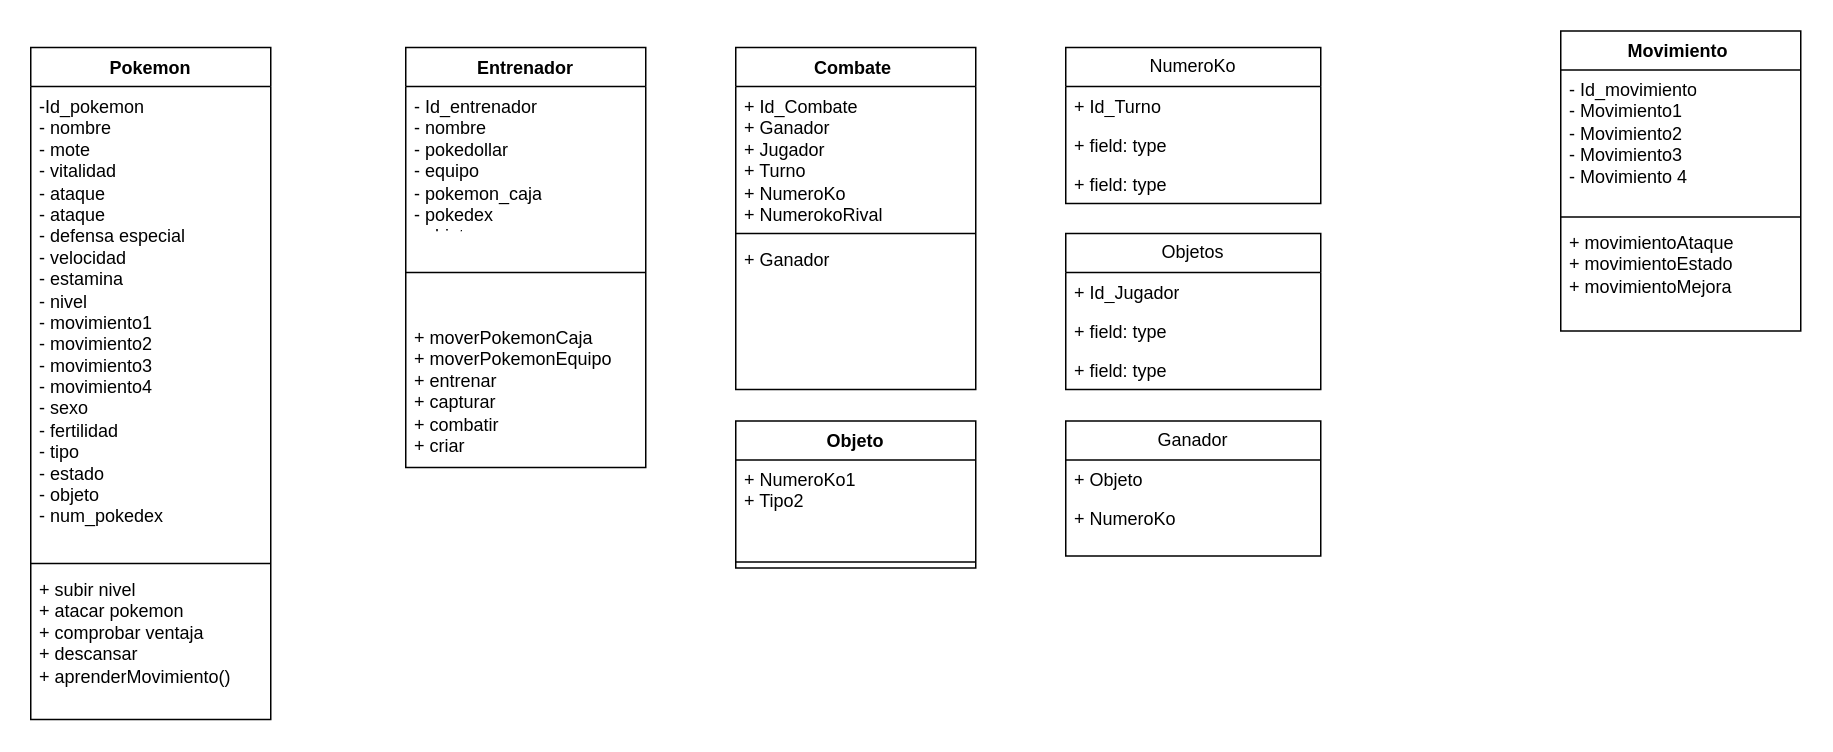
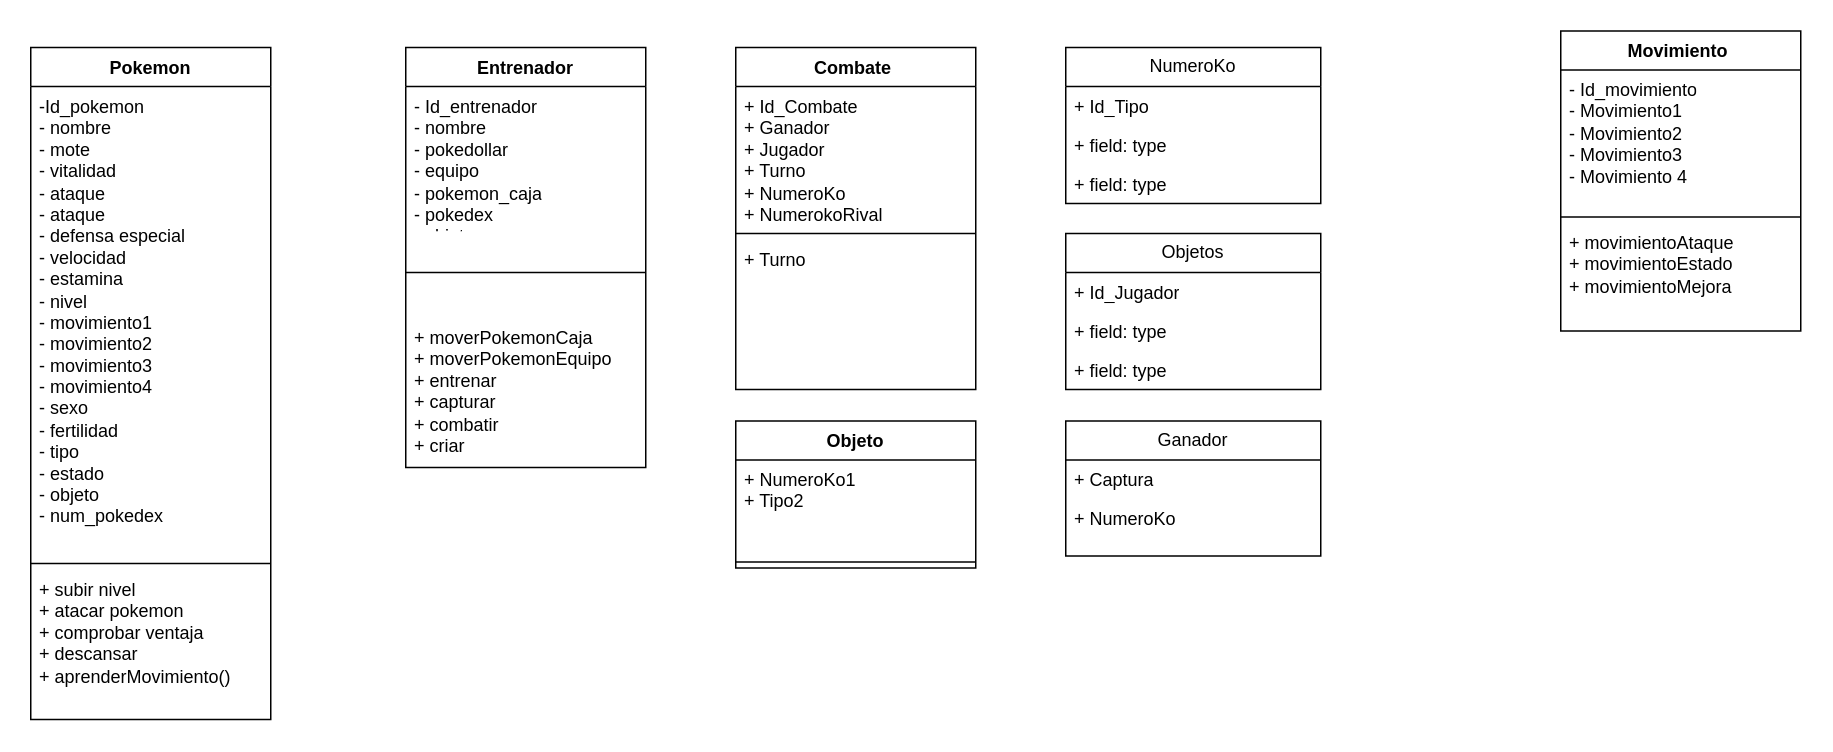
(1123, 108) -> (1115, 108)
(788, 261) -> (778, 261)
(1113, 481) -> (1118, 481)
